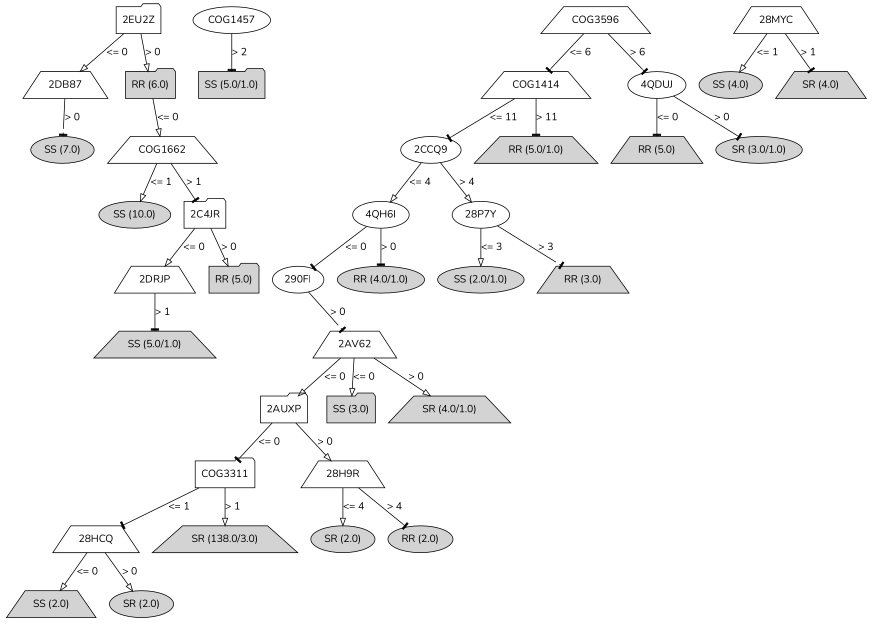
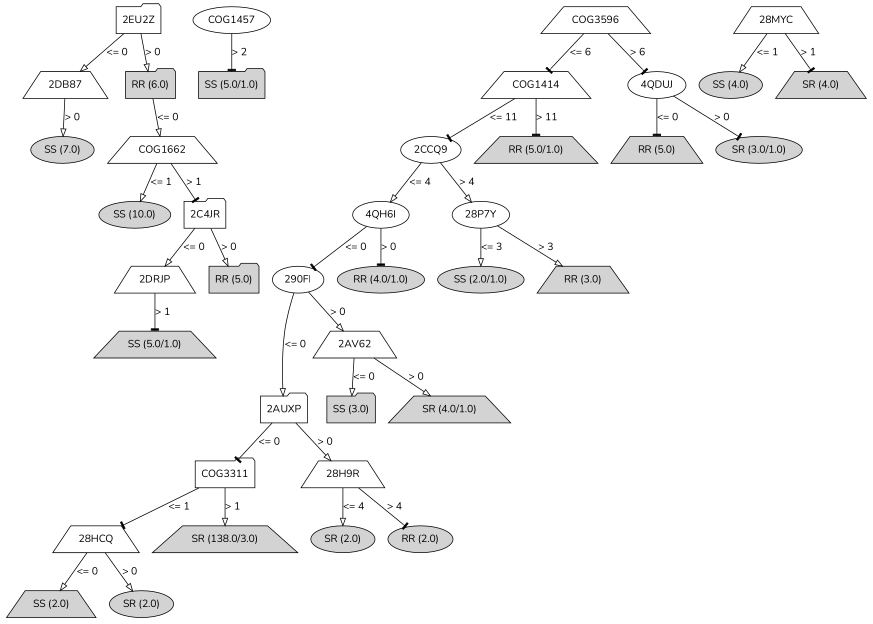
(64, 114) -> (64, 114)
(527, 244) -> (527, 244)
(323, 309) -> (323, 309)
(322, 374) -> (284, 340)
